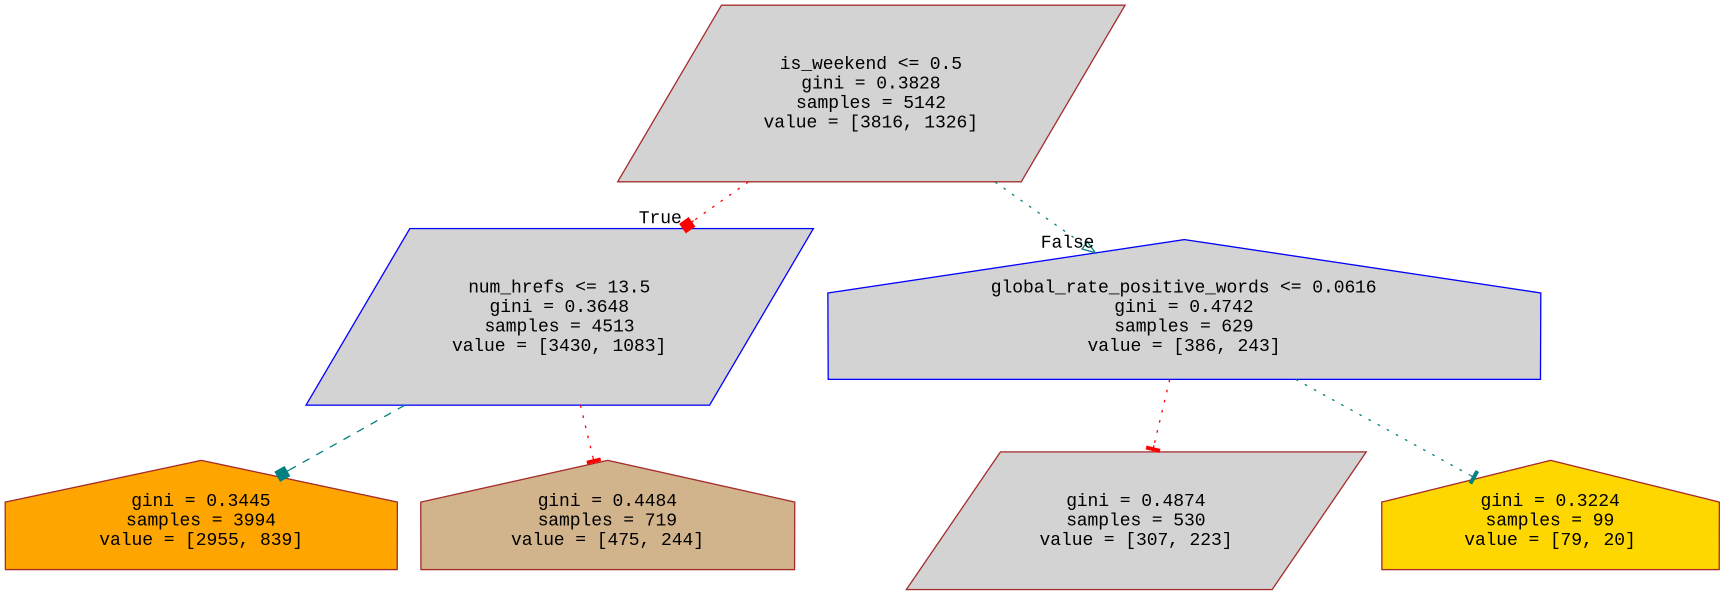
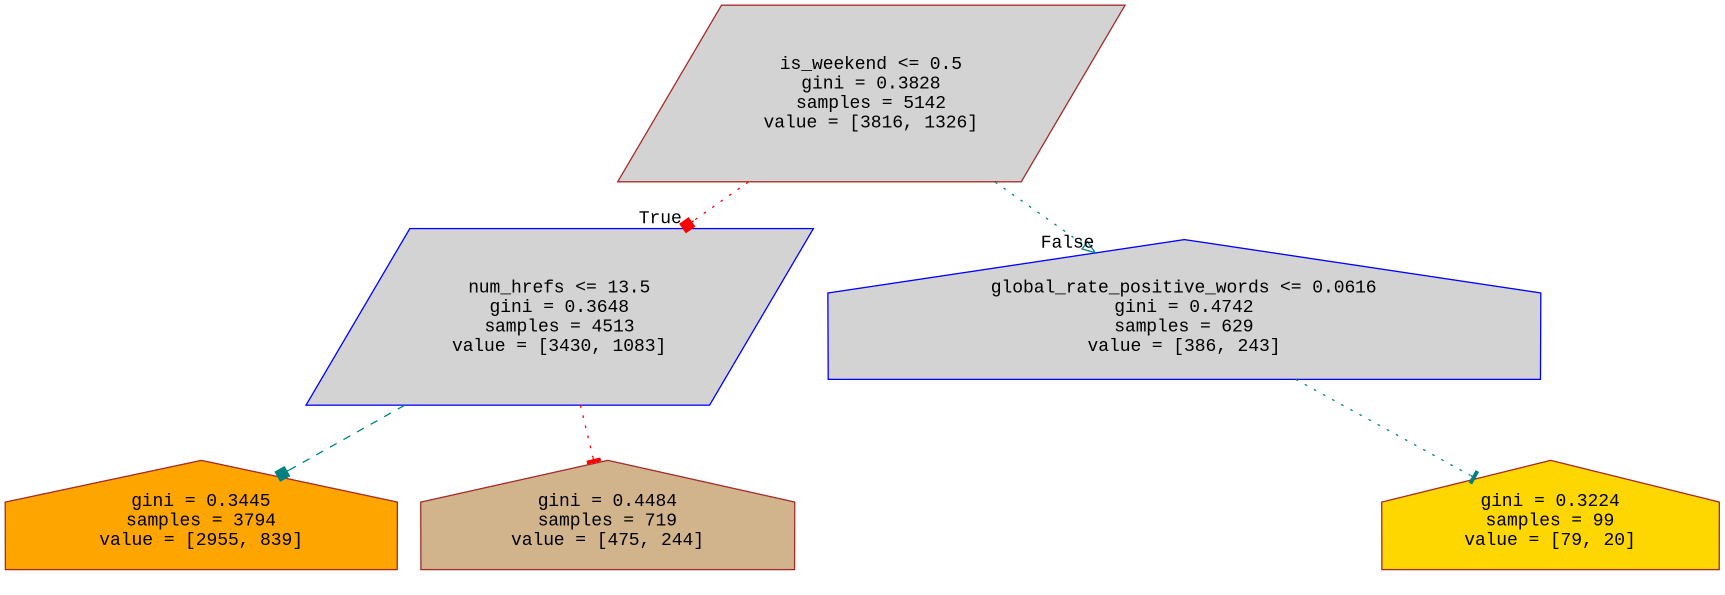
(201, 521) -> (201, 521)
(1136, 521) -> none
